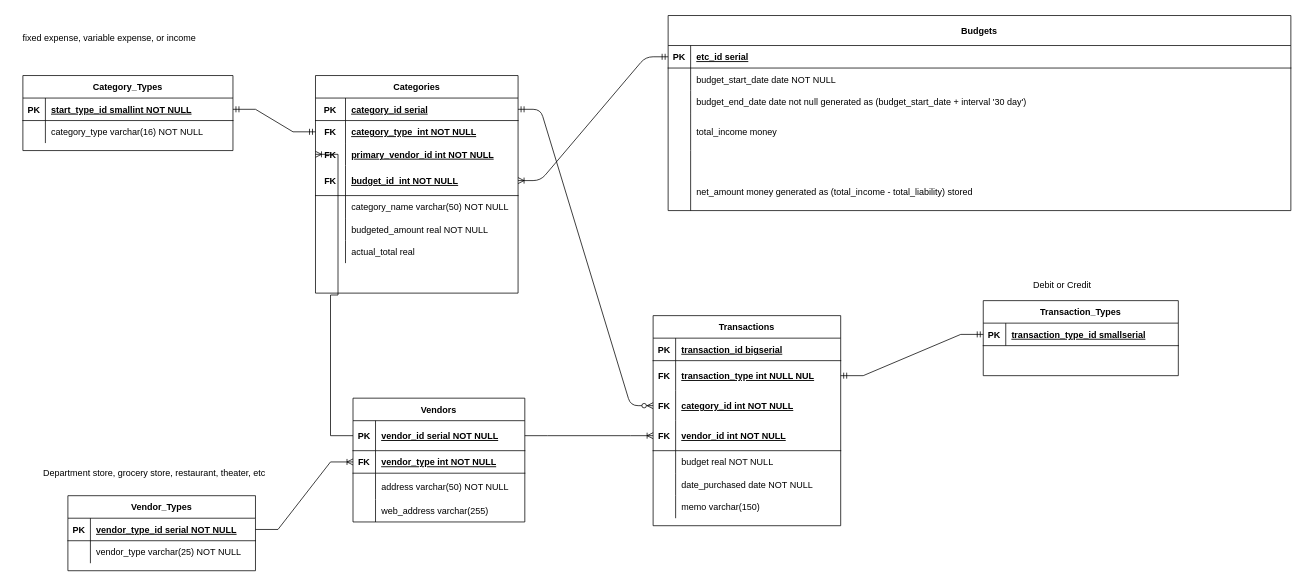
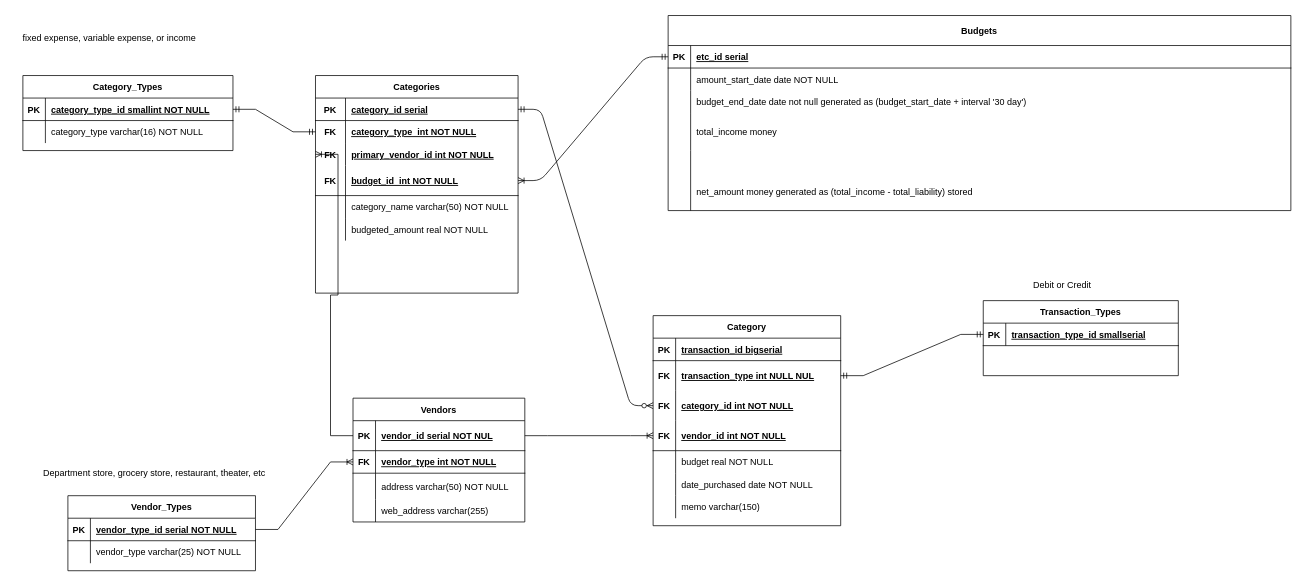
(771, 80) -> (771, 80)
(121, 110) -> (128, 110)
(432, 252) -> none
(746, 327) -> (746, 327)
(437, 436) -> (434, 436)
